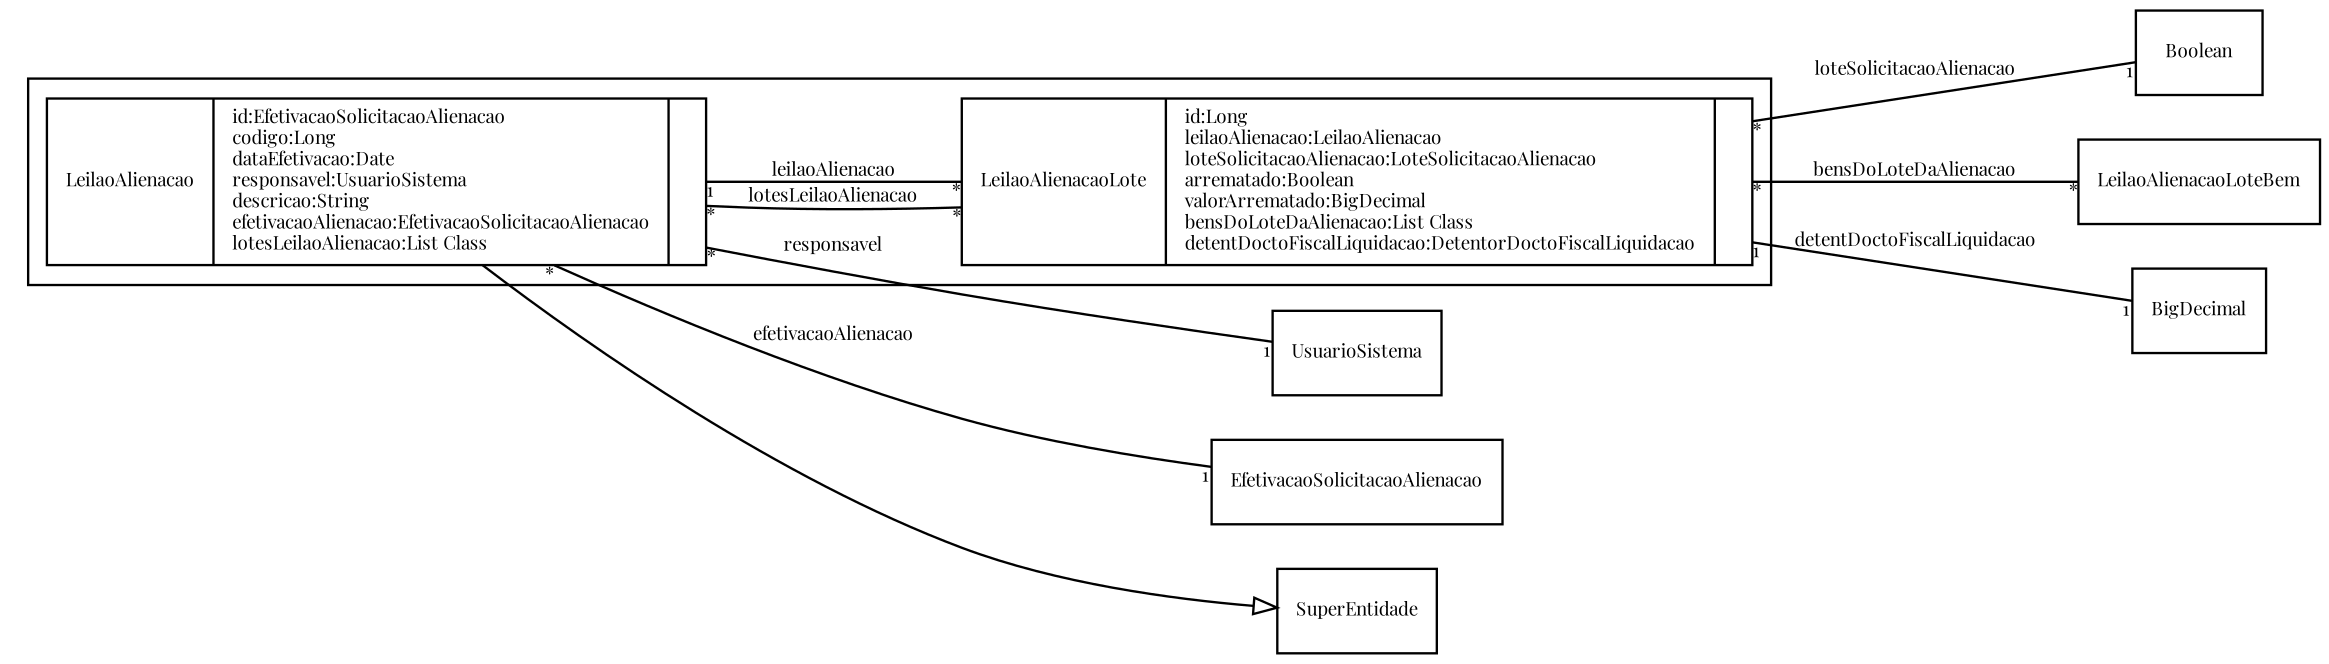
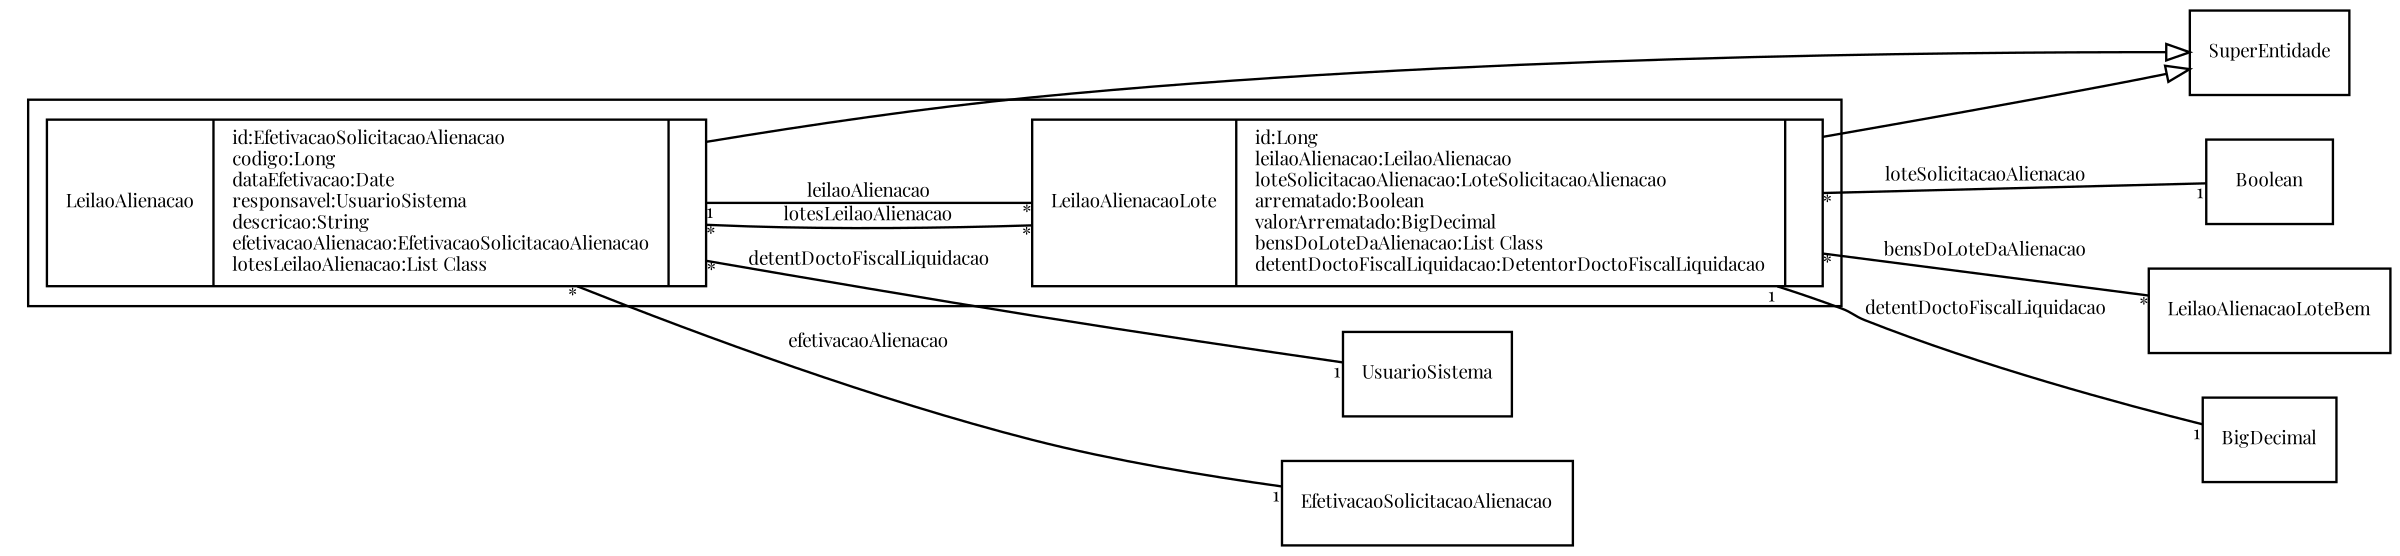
none -> (1995, 106)
(834, 246) -> (869, 260)
